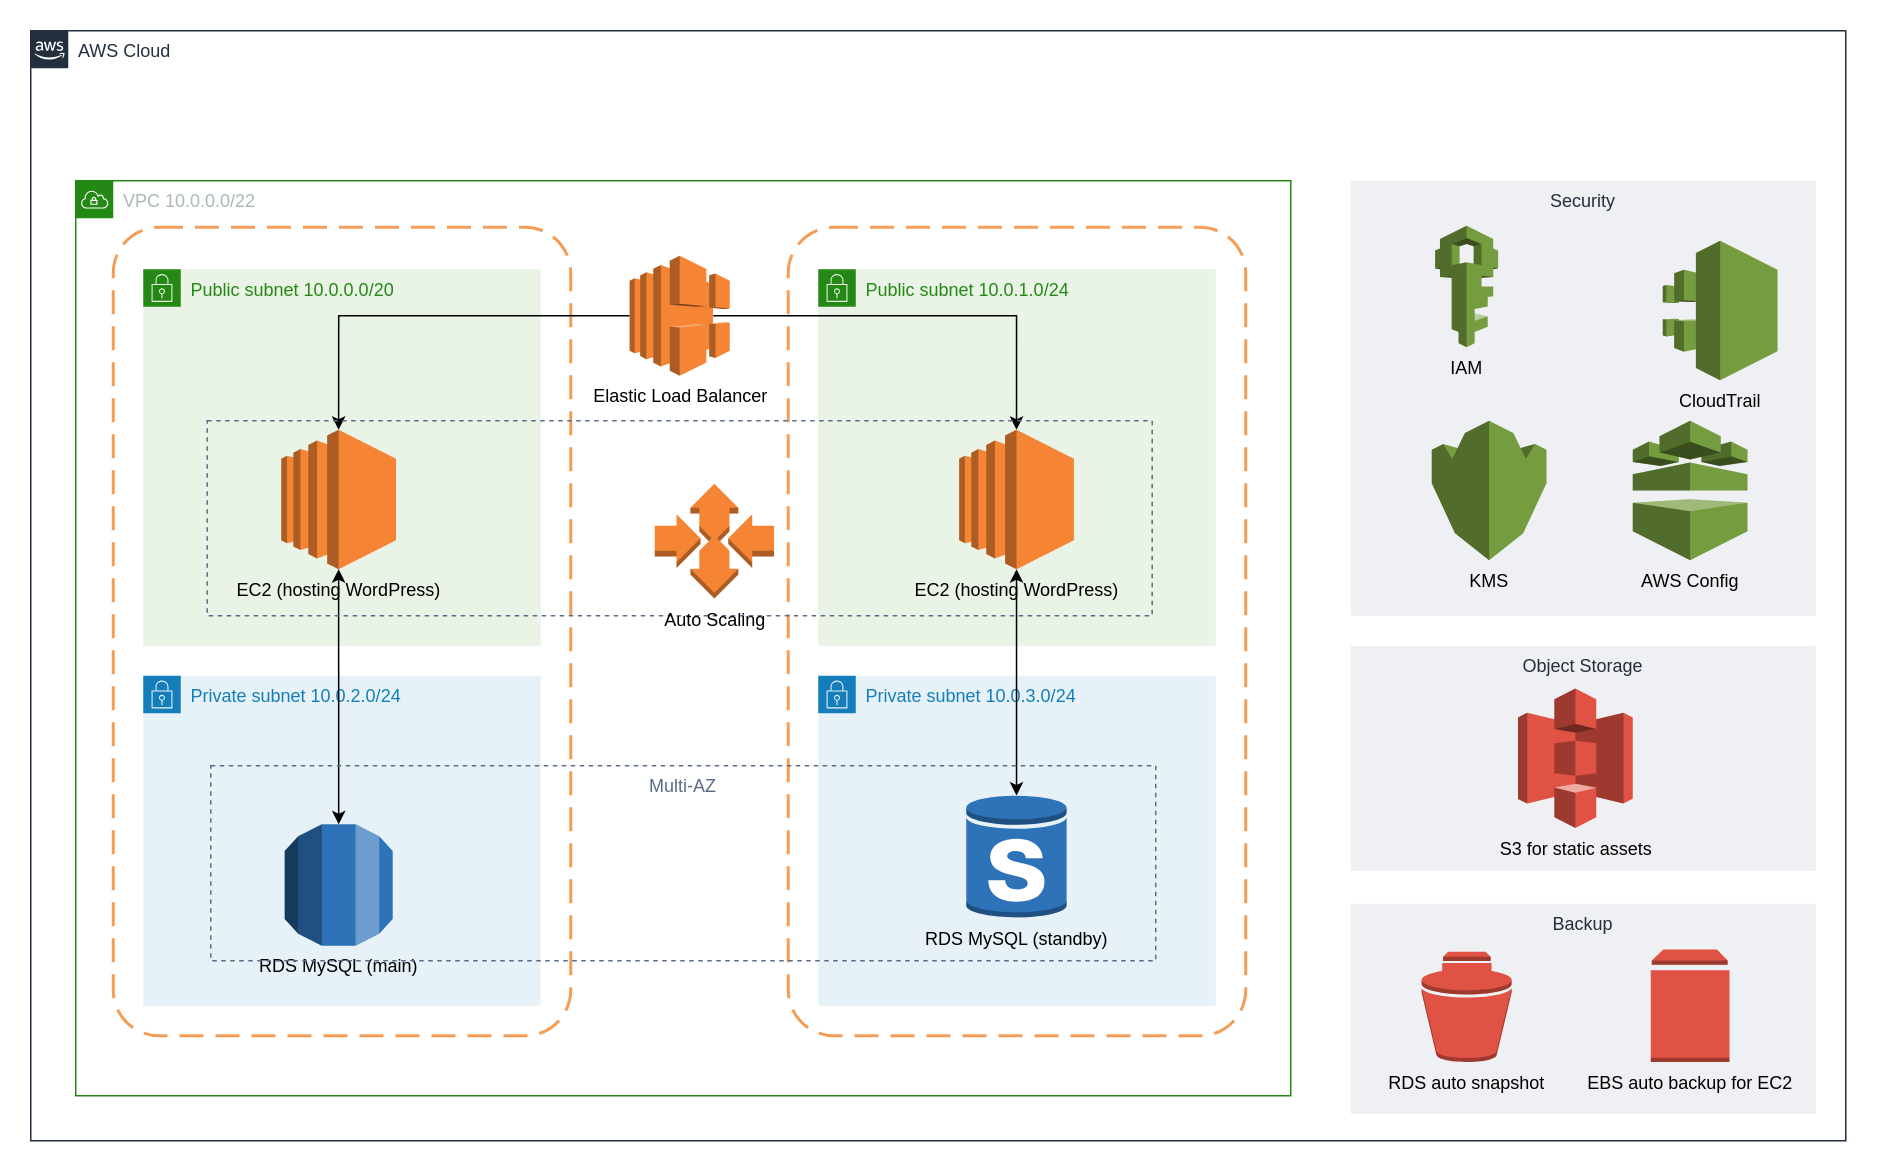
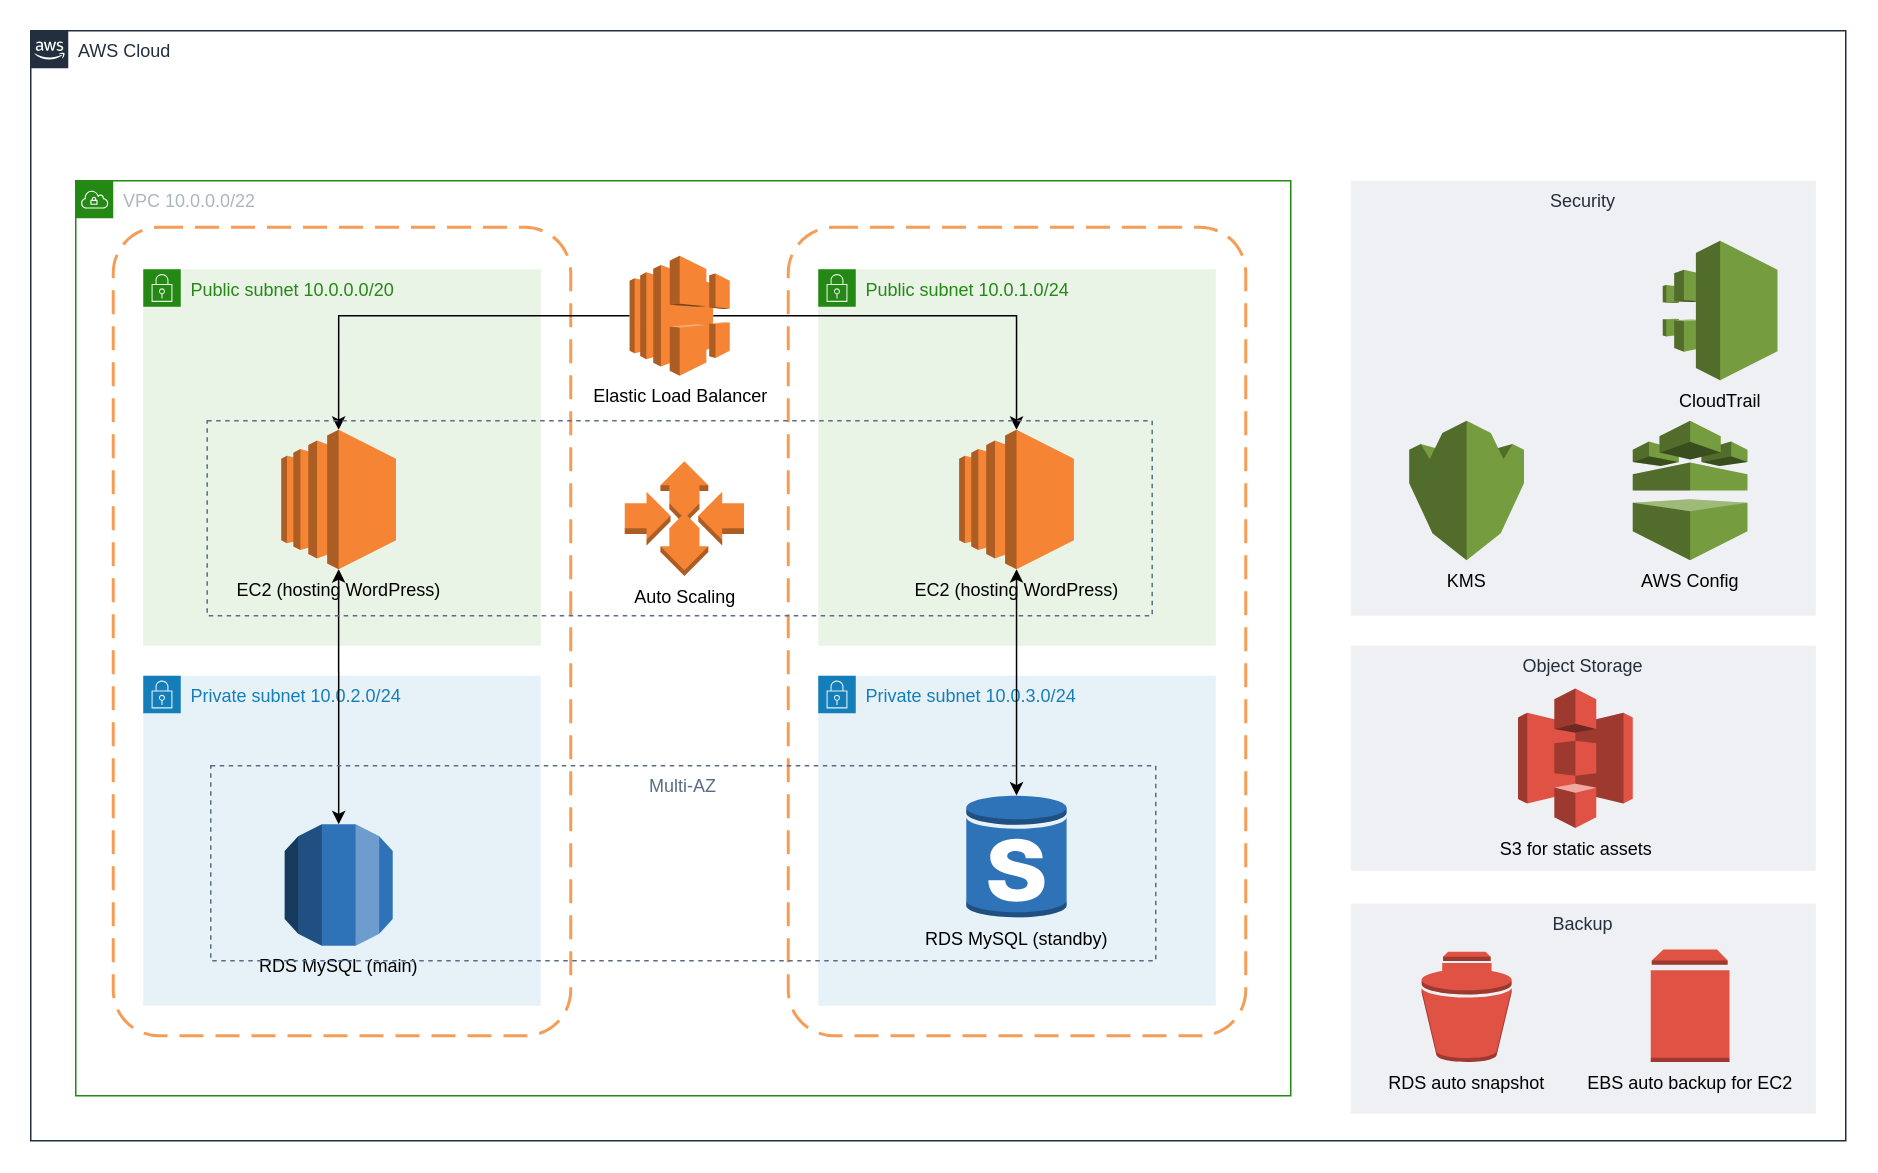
(1467, 287) -> none
(1489, 491) -> (1467, 491)
(714, 541) -> (684, 519)
